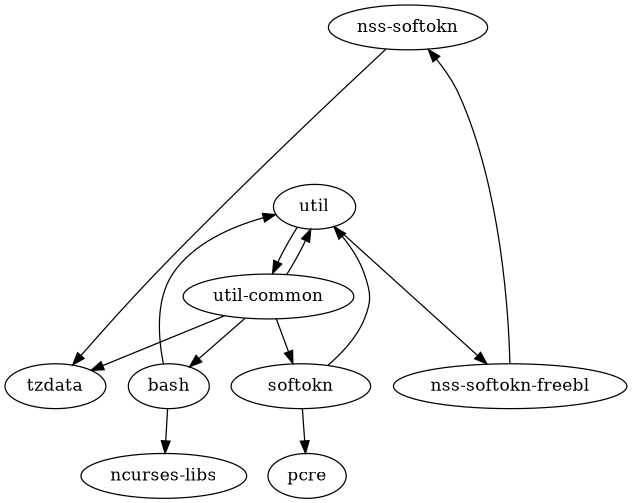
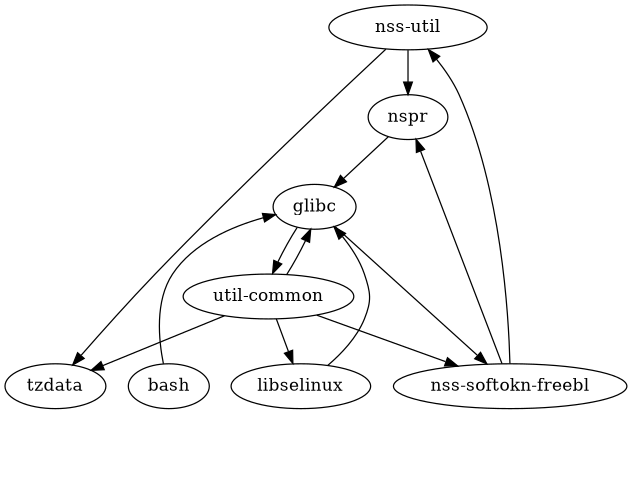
(408, 27) -> (408, 27)
none -> (408, 117)
(315, 207) -> (315, 207)
(222, 338) -> (381, 338)
(301, 386) -> (301, 386)
(164, 476) -> none
(307, 476) -> none
